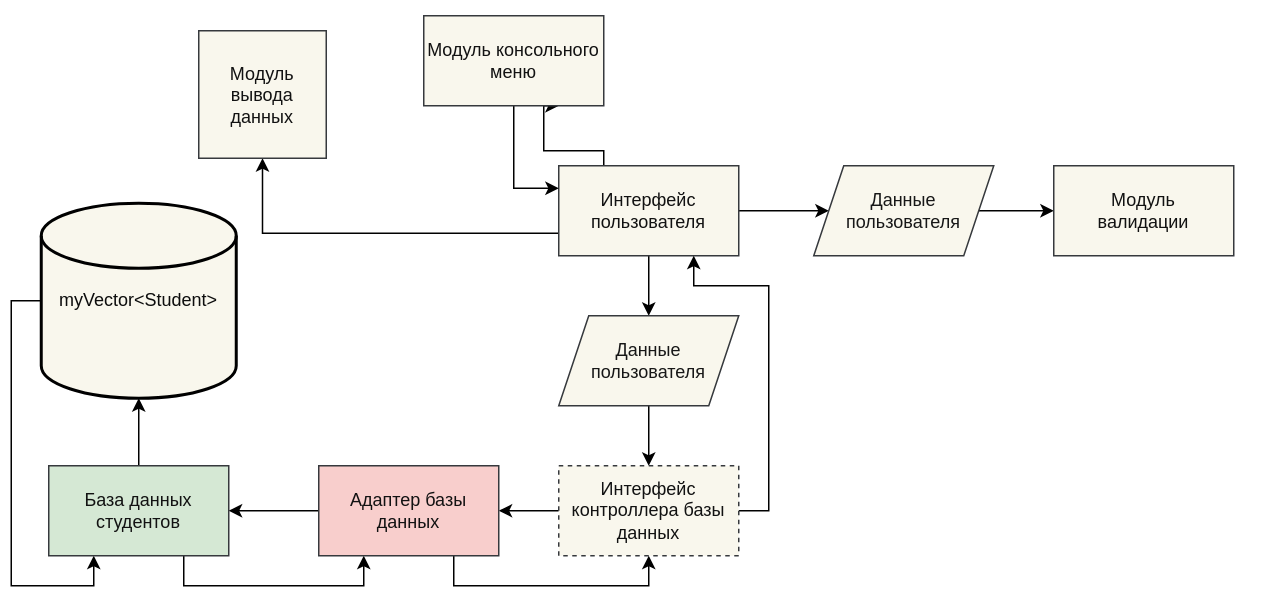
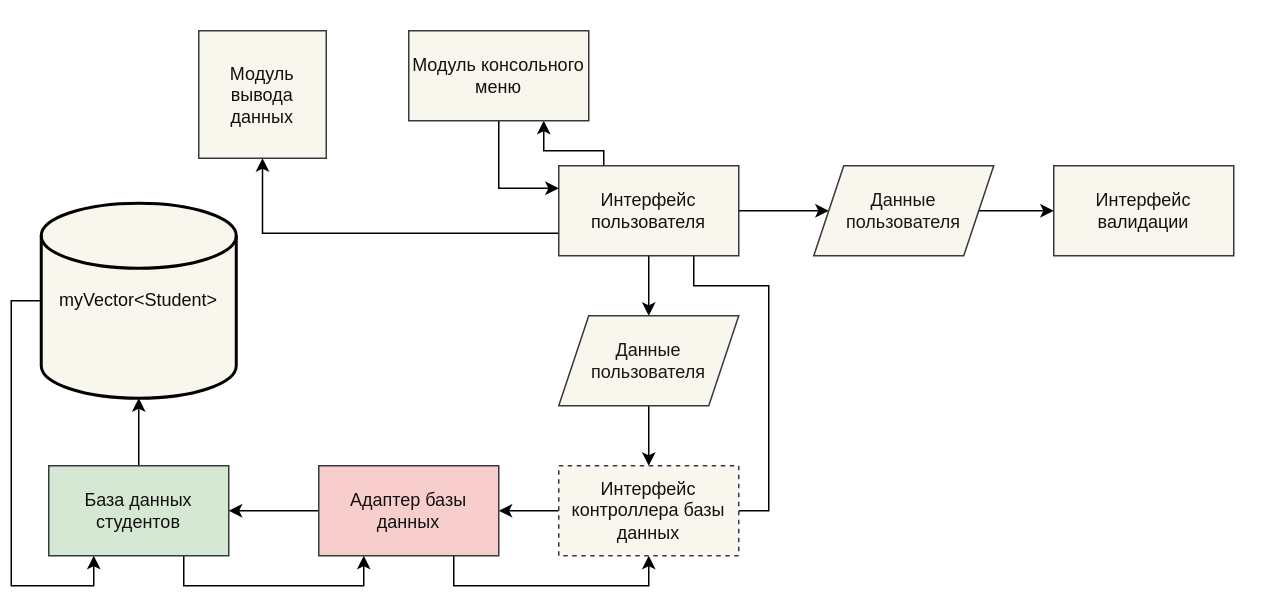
(514, 61) -> (499, 76)
(1144, 211) -> (1144, 211)
(694, 267) -> (694, 262)
